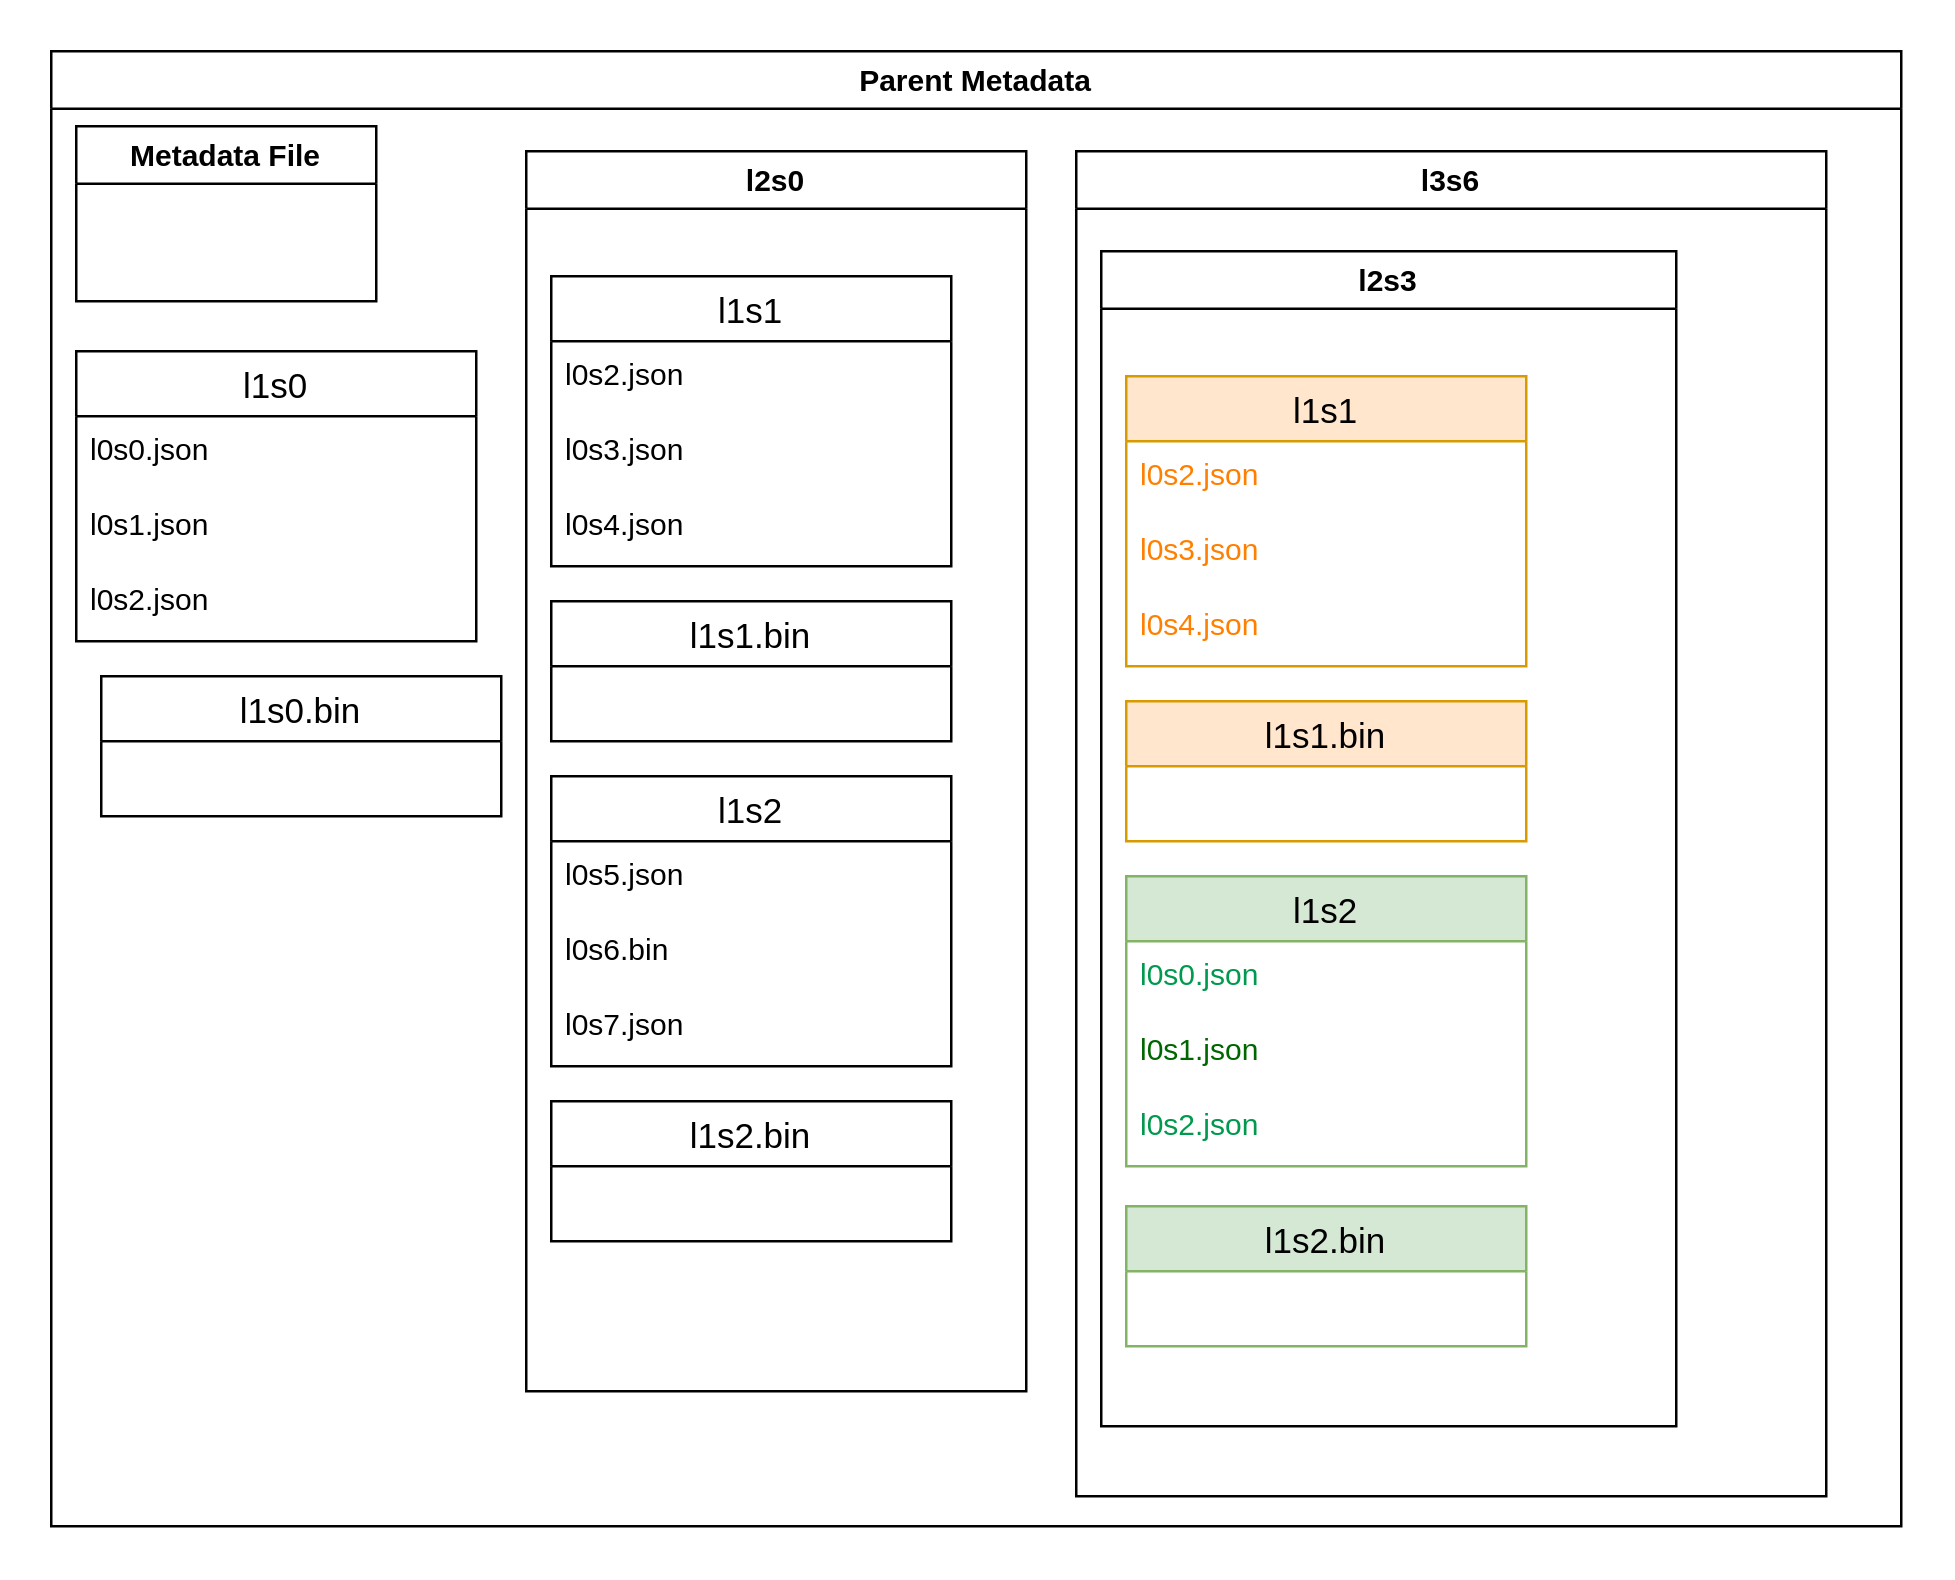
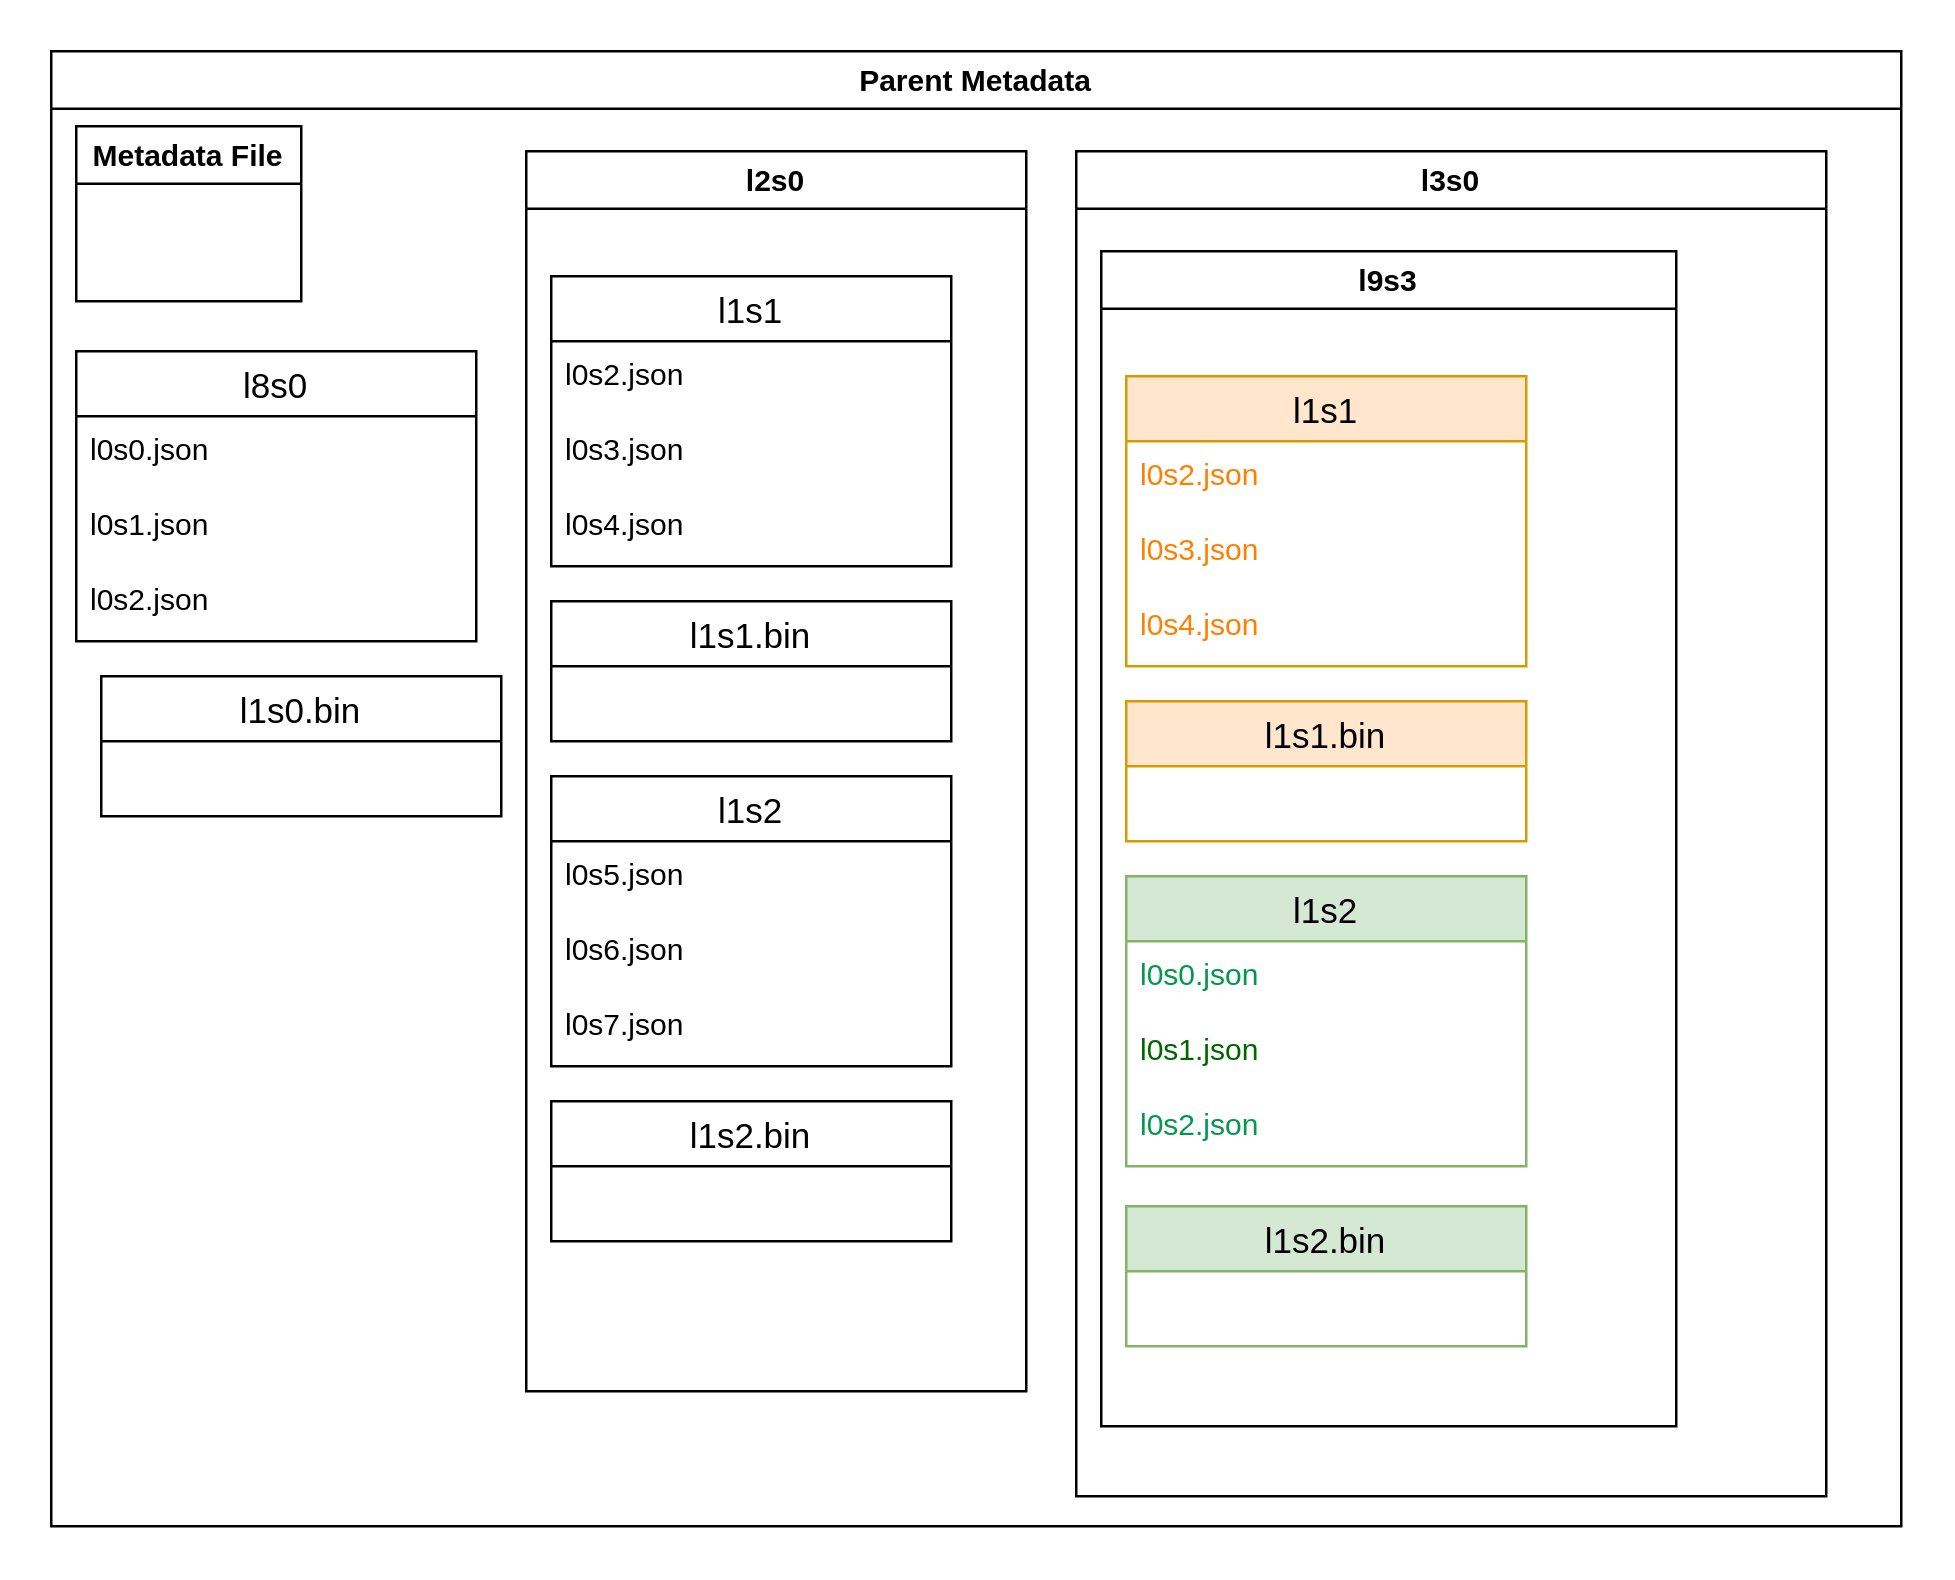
(1450, 181) -> (1450, 181)
(226, 214) -> (189, 214)
(1388, 281) -> (1388, 281)
(275, 386) -> (275, 386)
(622, 952) -> (634, 952)
